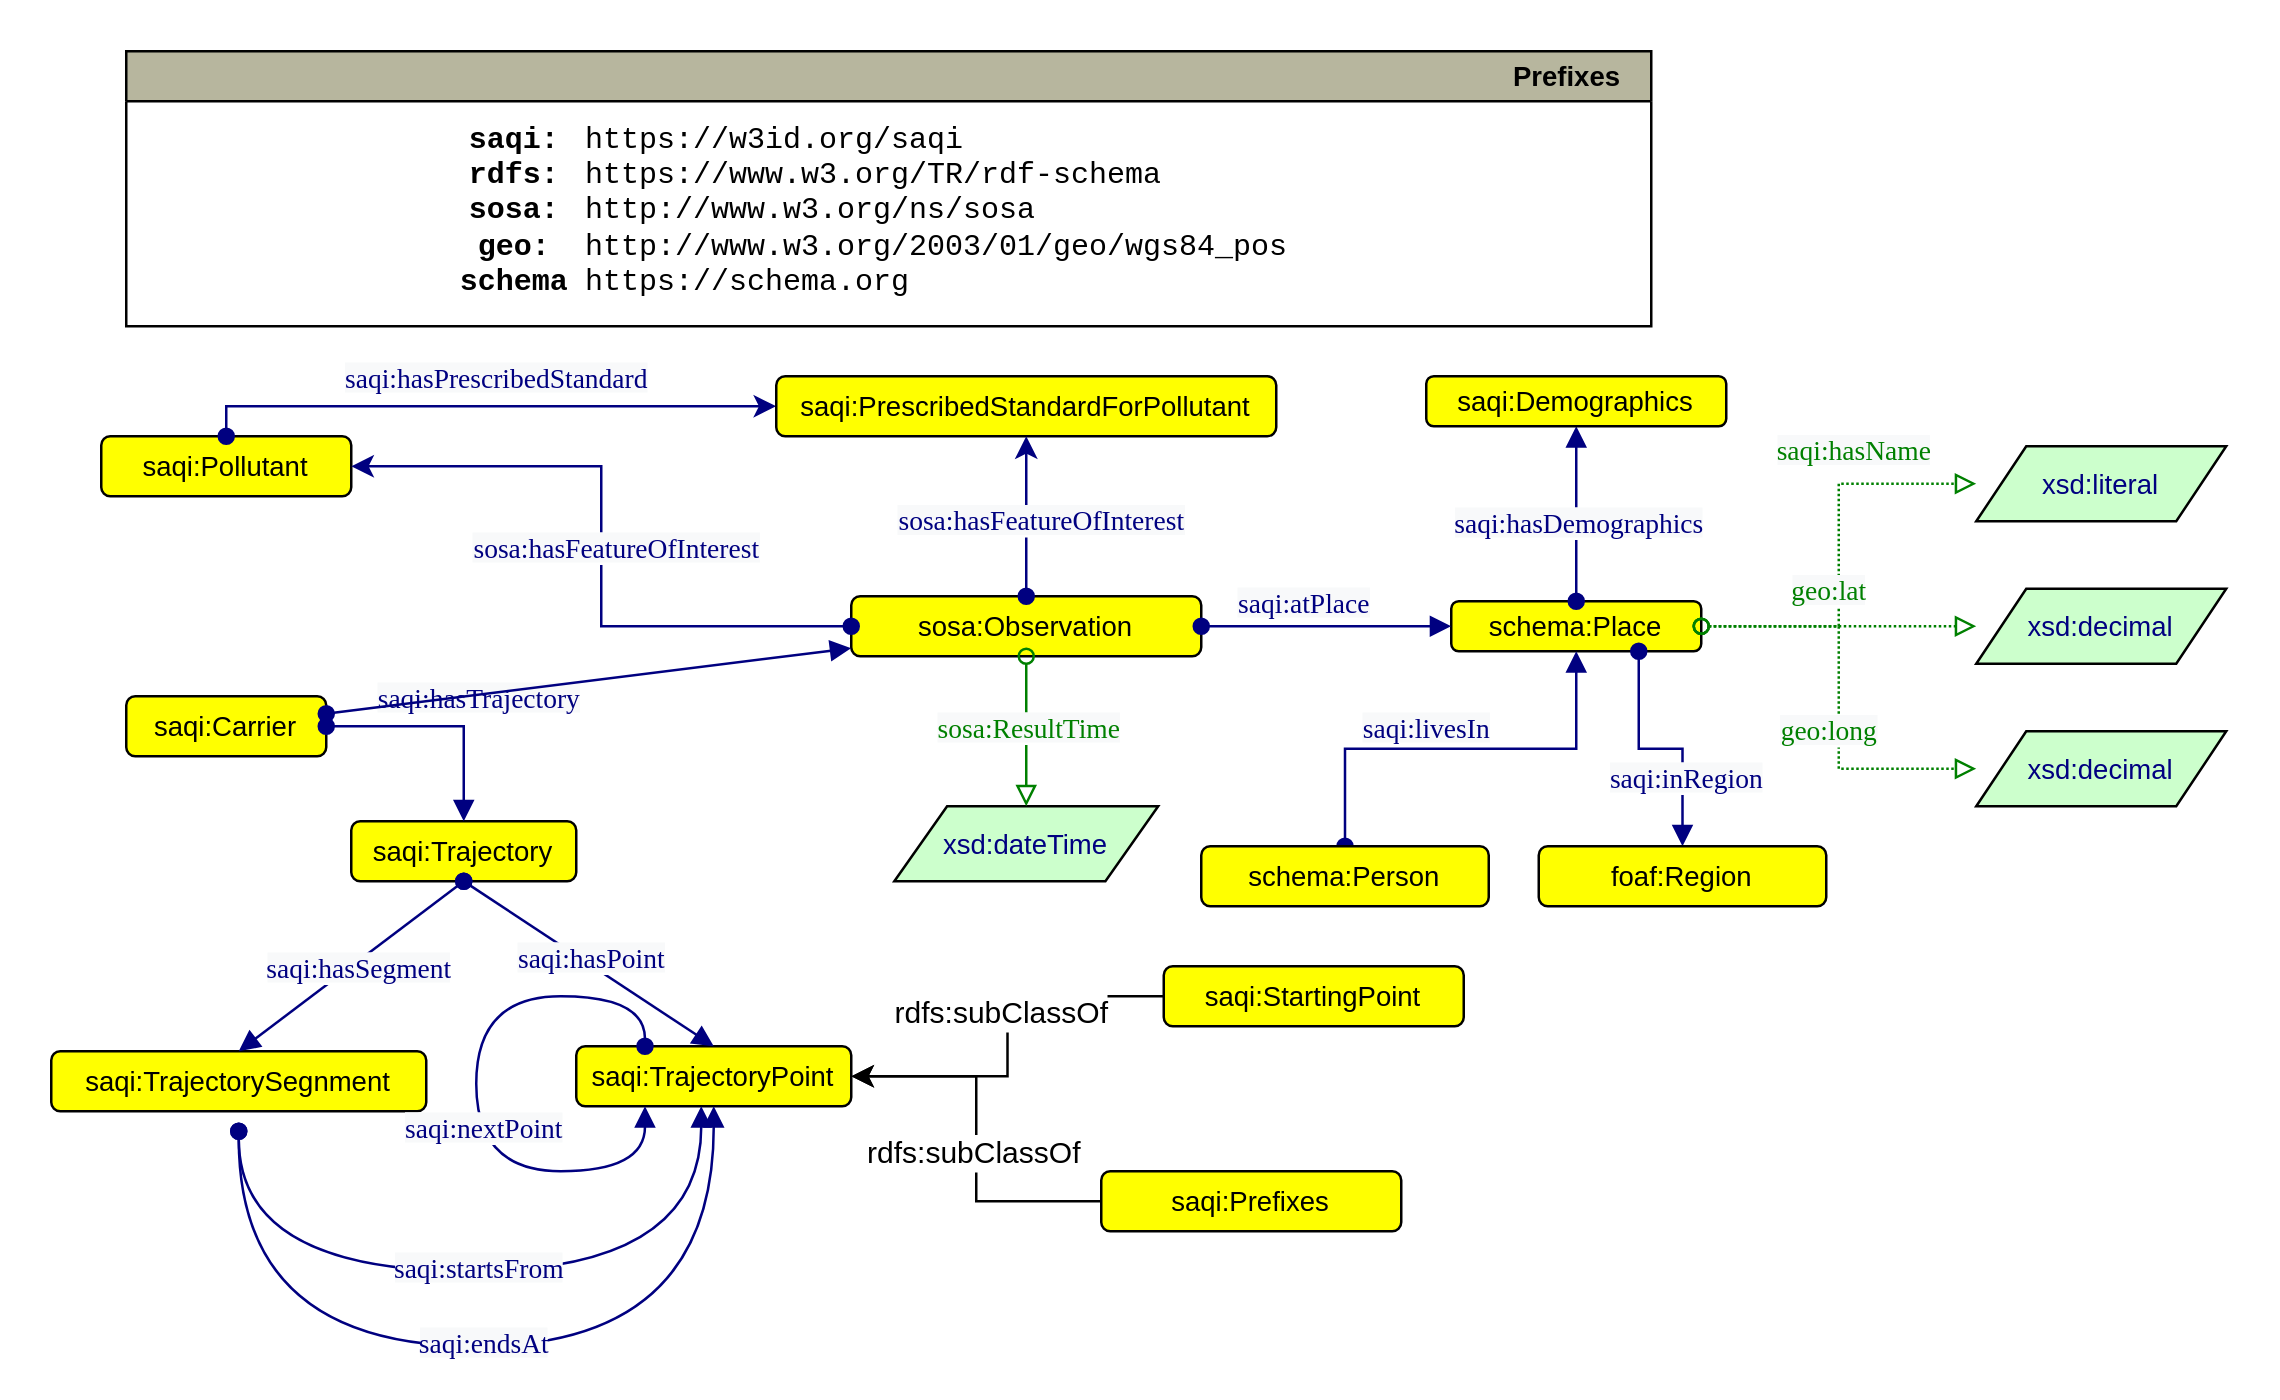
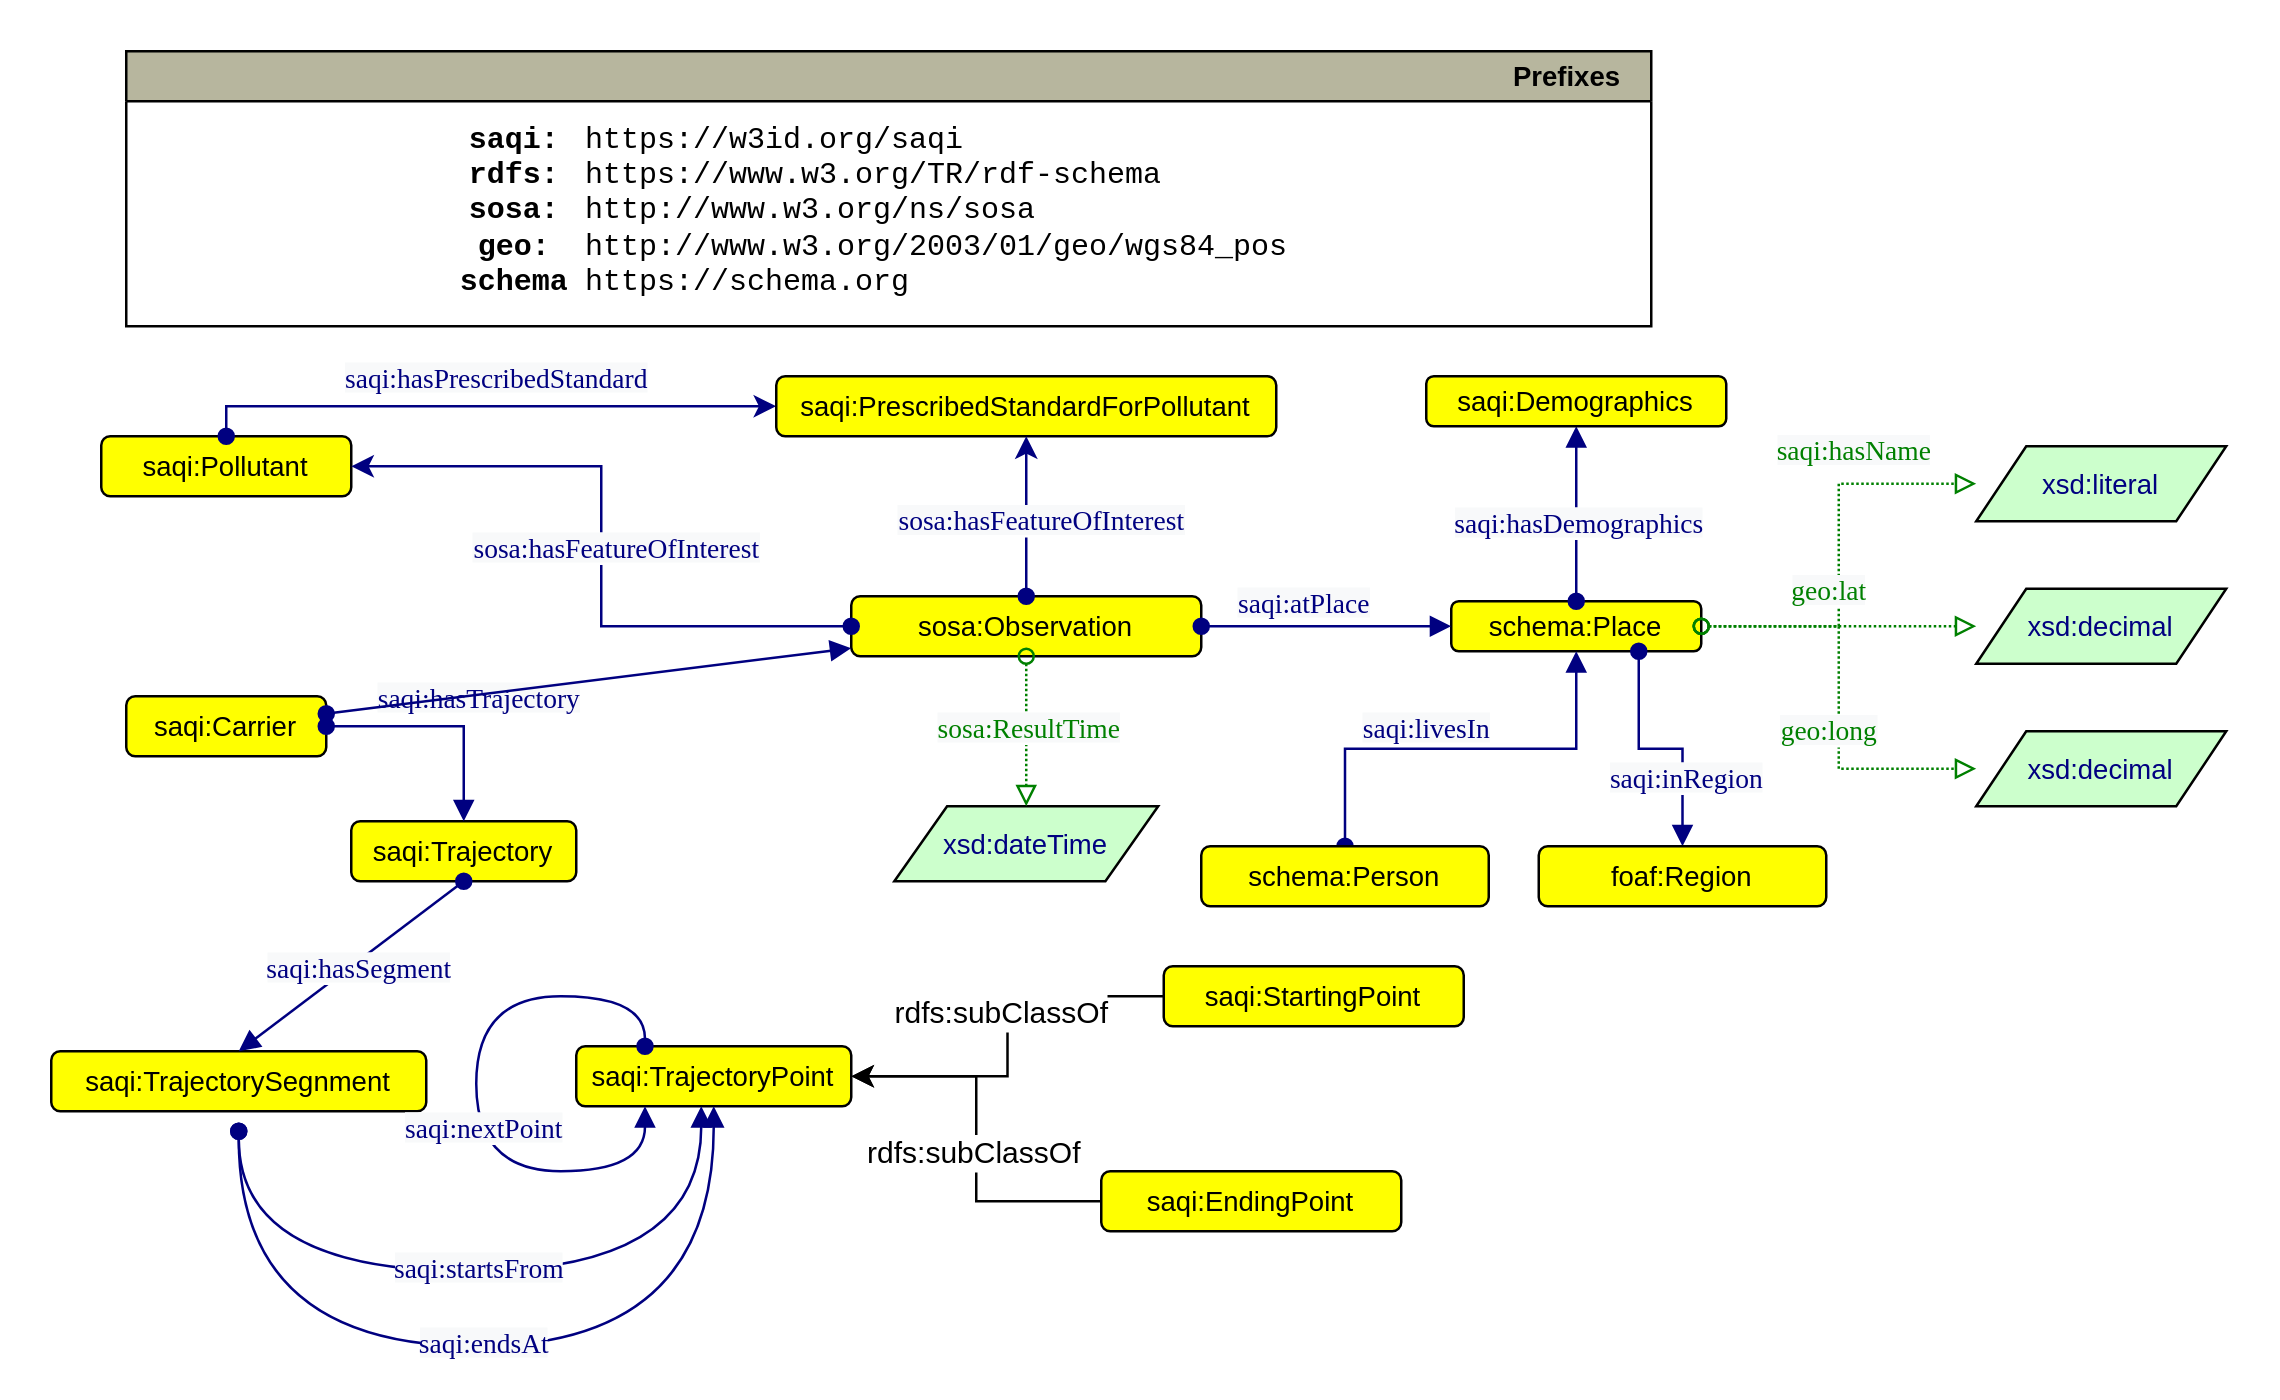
(1026, 688) -> (1026, 688)
(632, 993) -> none
(1250, 1202) -> (1250, 1202)
